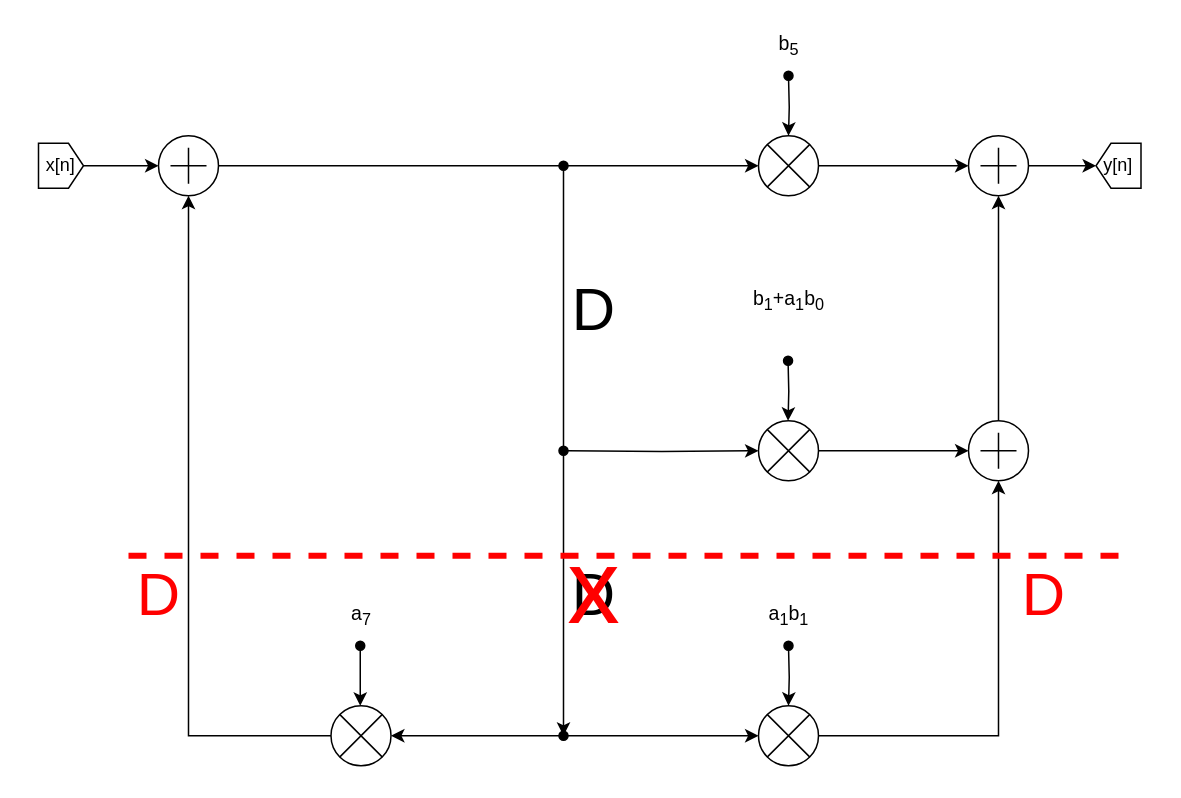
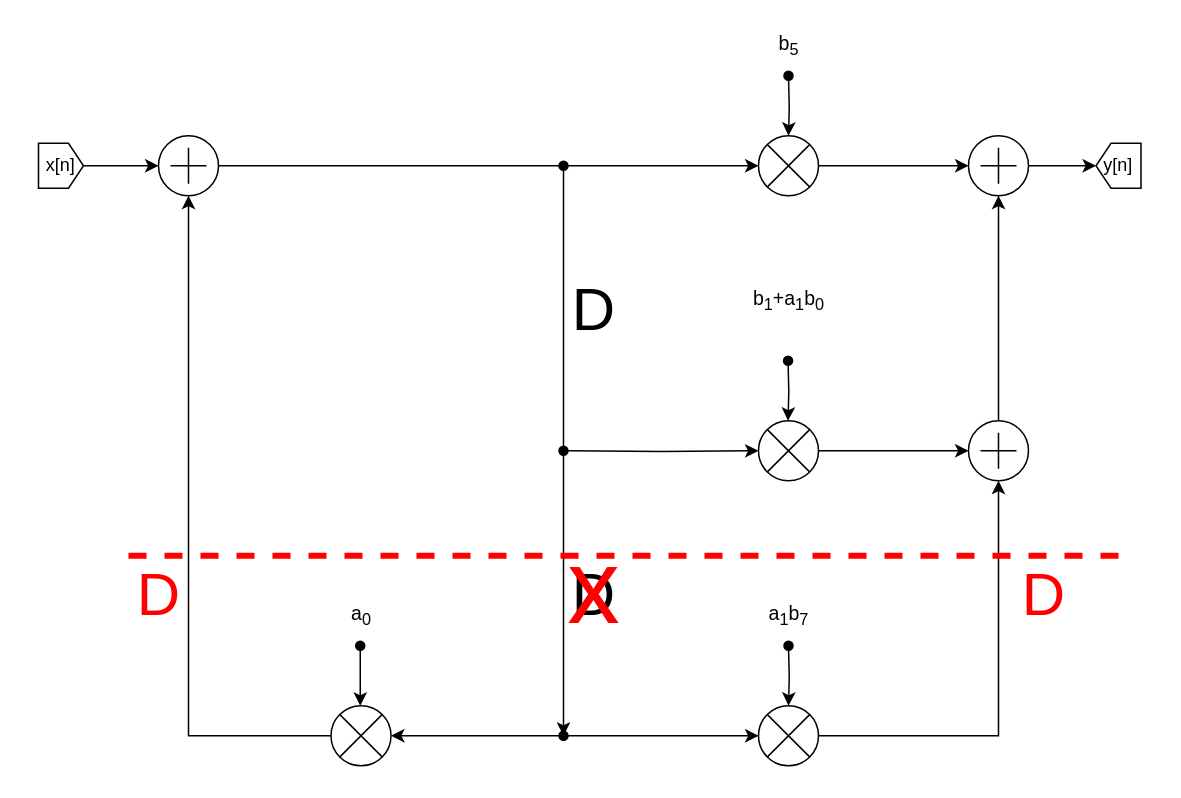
(362, 616) -> (362, 616)
(789, 616) -> (789, 616)
